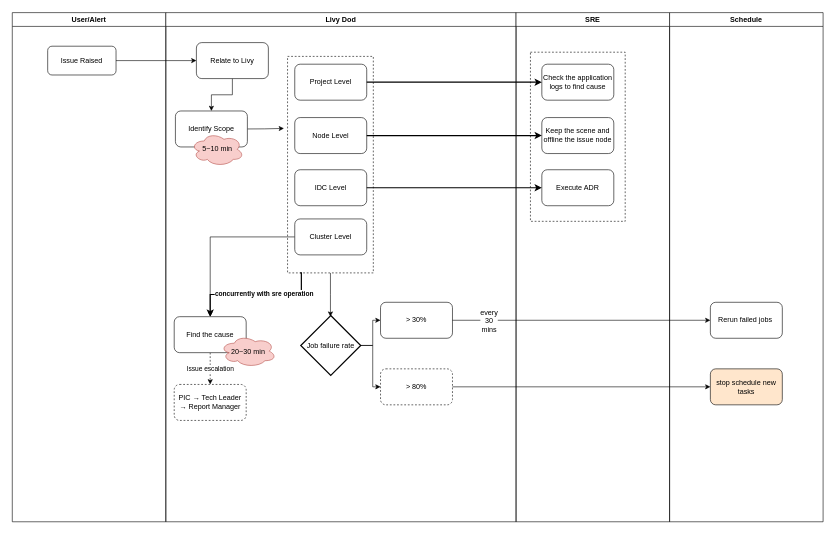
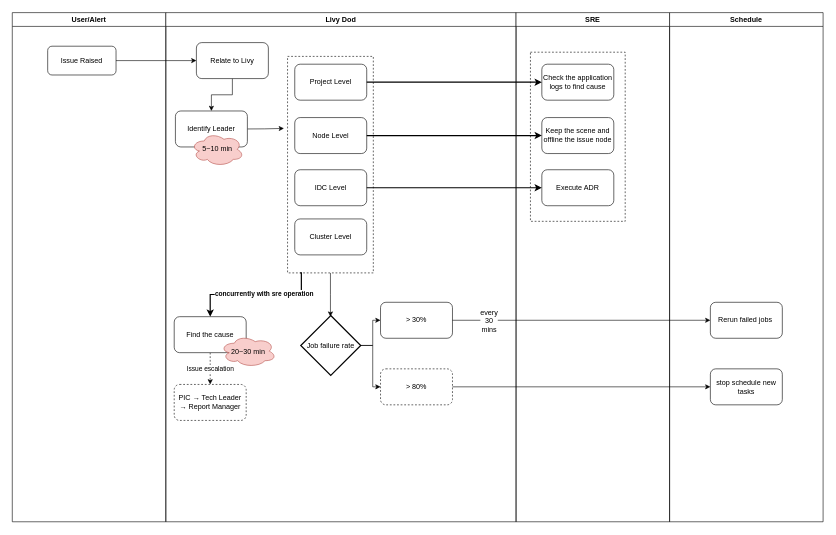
(212, 129) -> (212, 129)
(225, 237) -> none
(747, 387) -> (747, 387)
